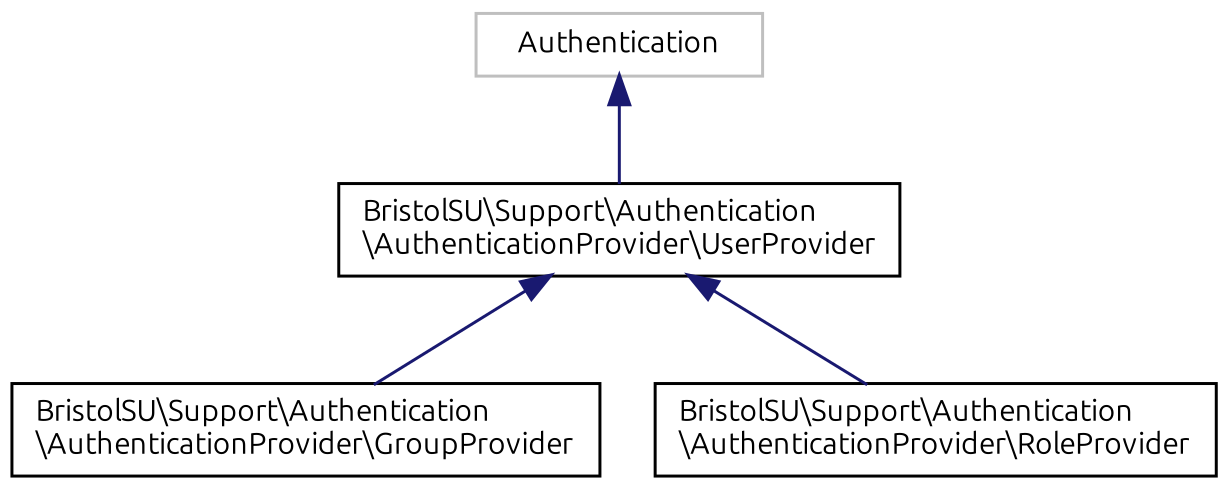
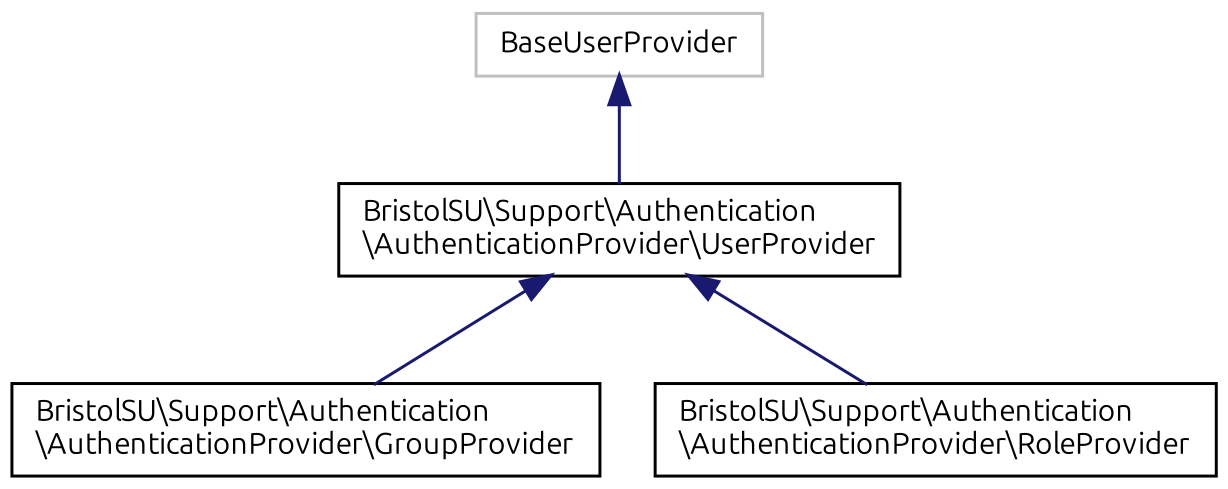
(619, 45) -> (619, 45)
